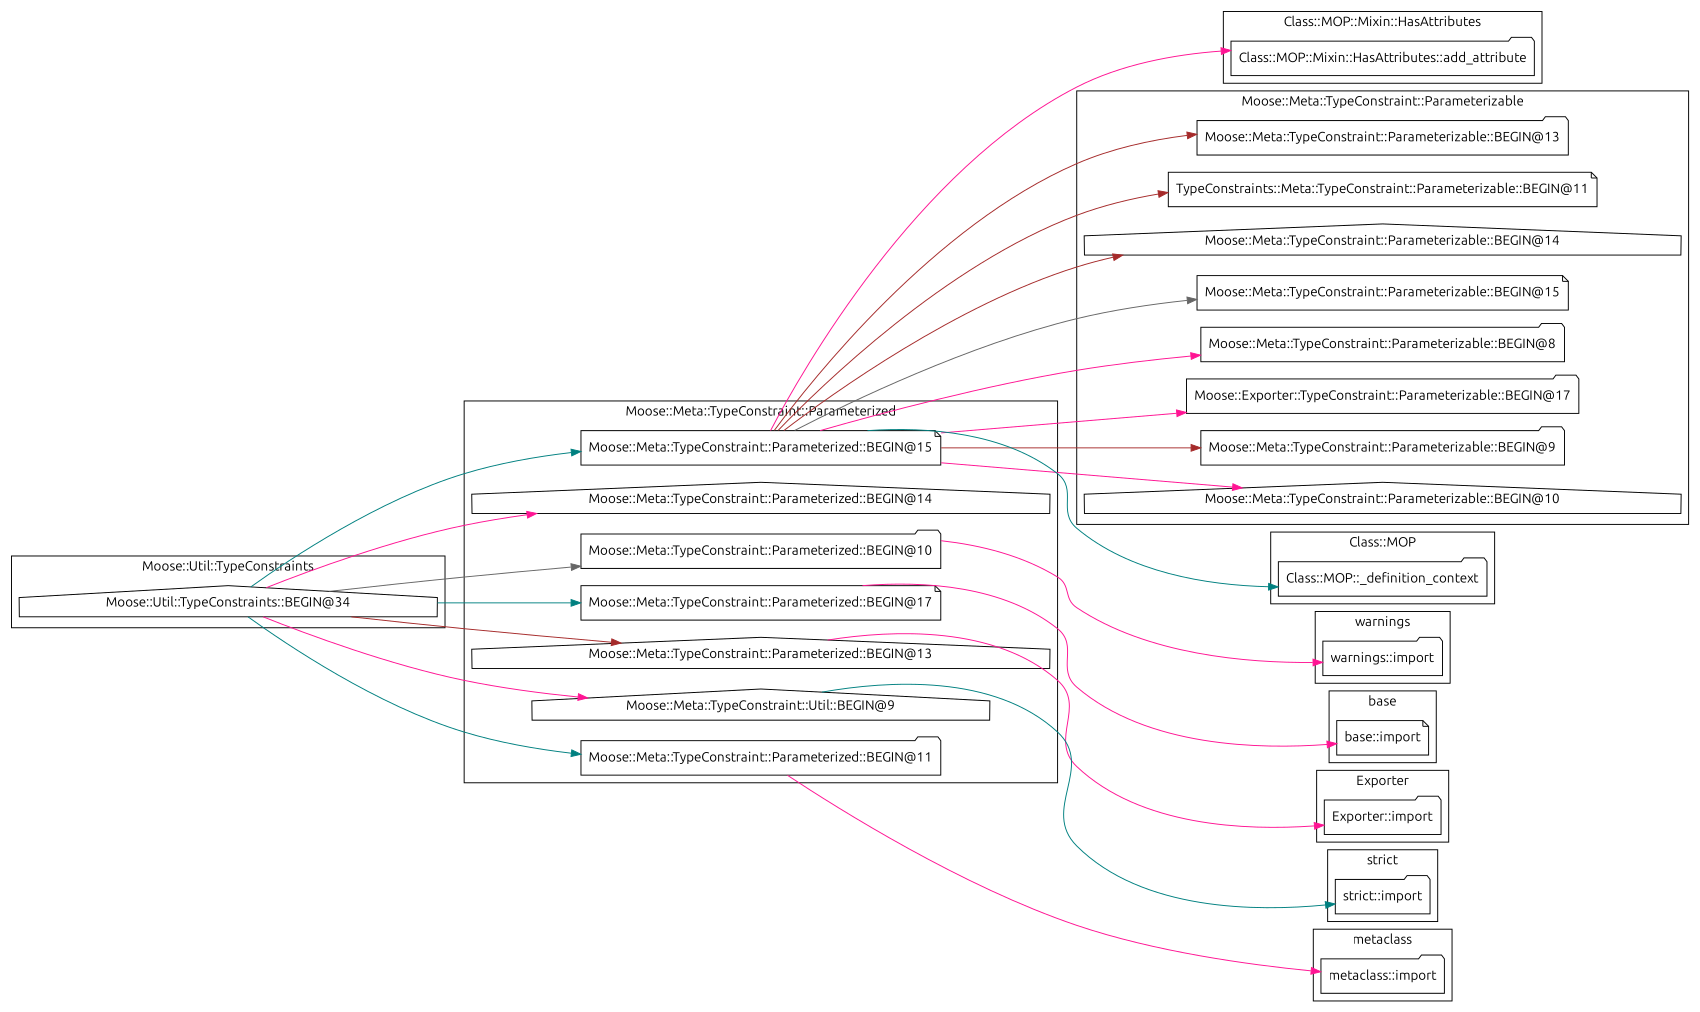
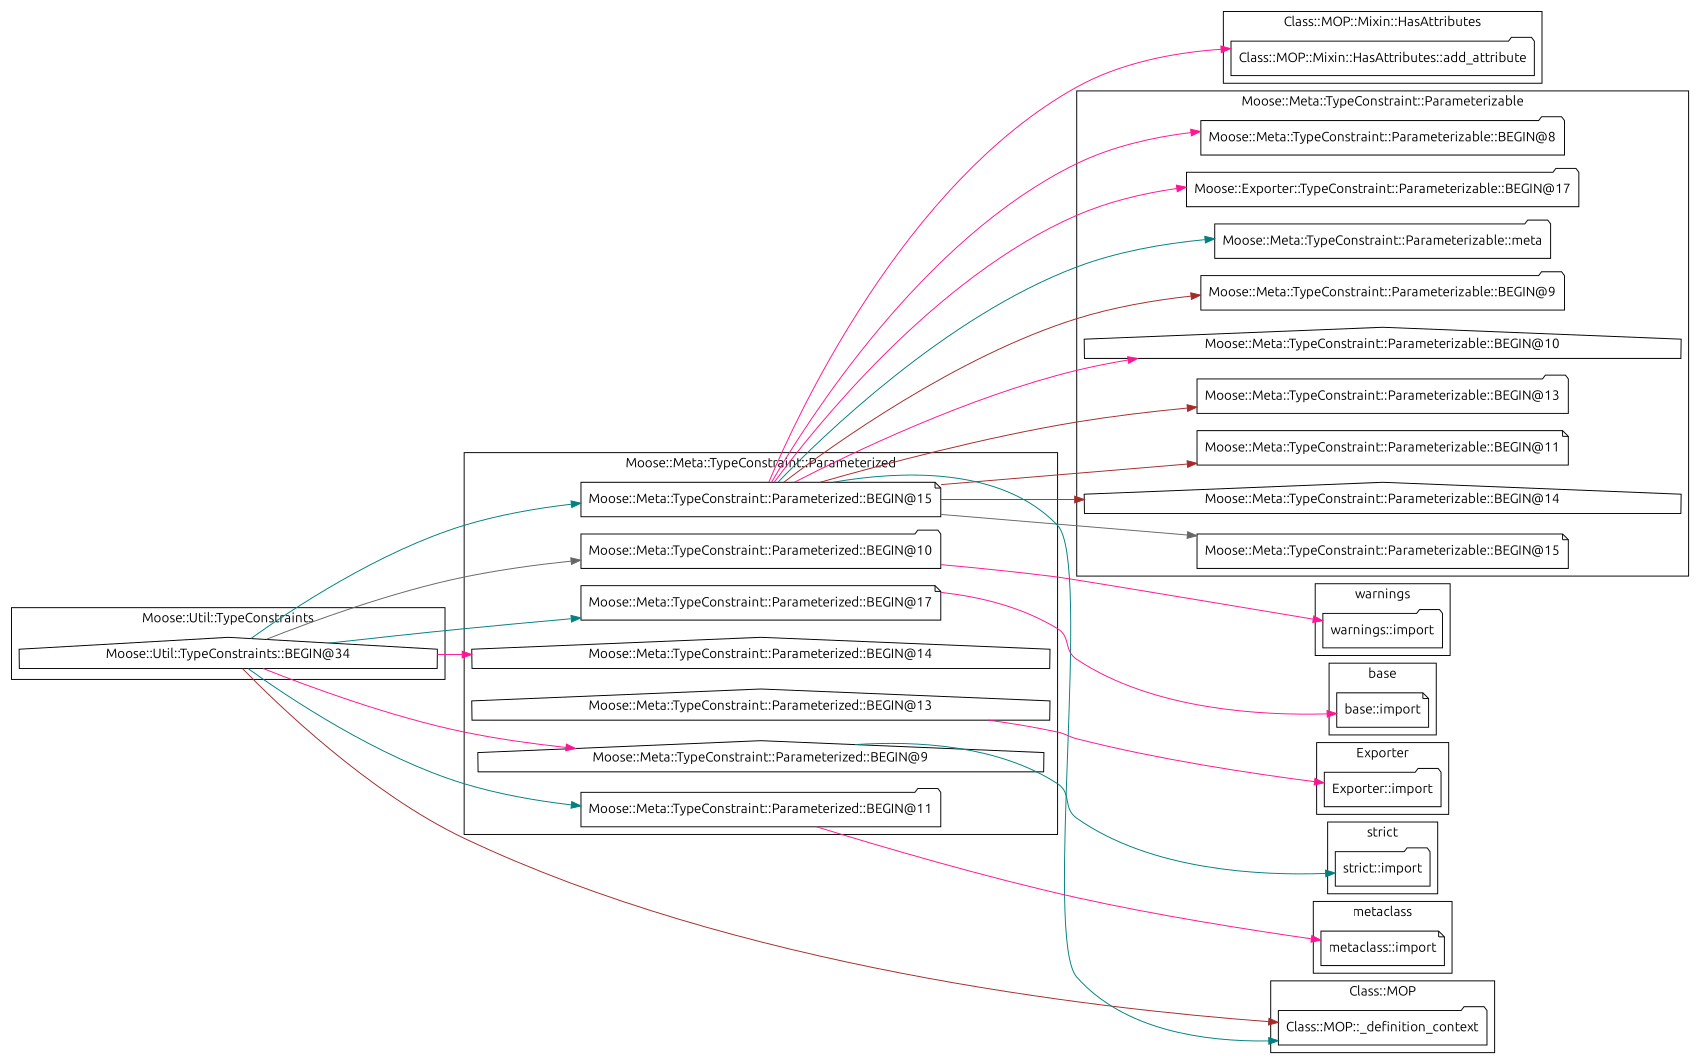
(1383, 189) -> (1383, 448)
none -> (1383, 241)
(481, 630) -> (722, 931)
(761, 706) -> (761, 758)
(1383, 976) -> (1383, 948)
